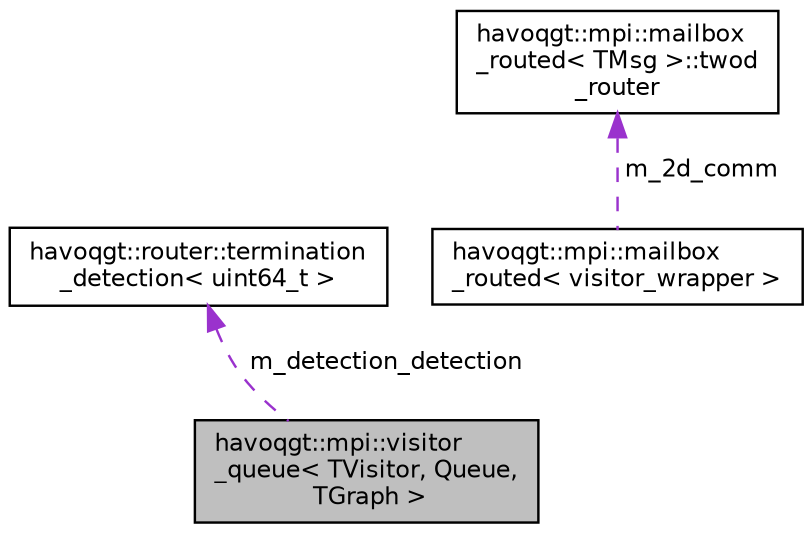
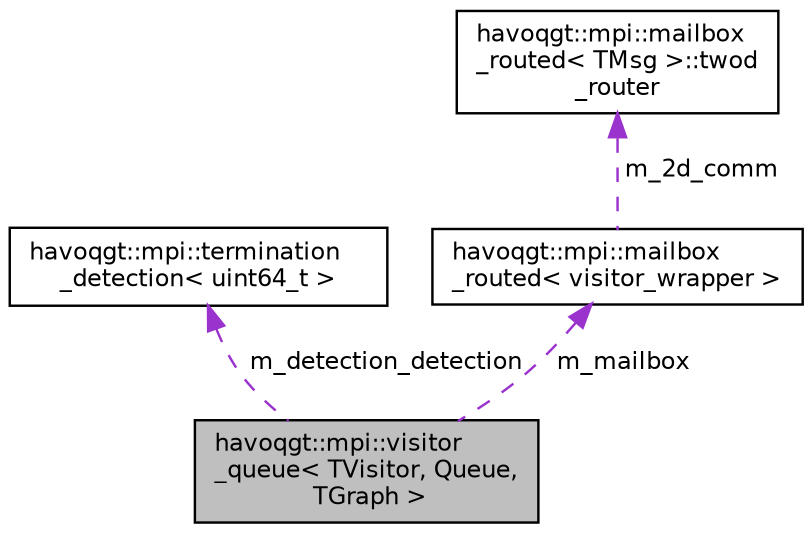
(199, 267) -> (199, 267)
none -> (522, 377)
